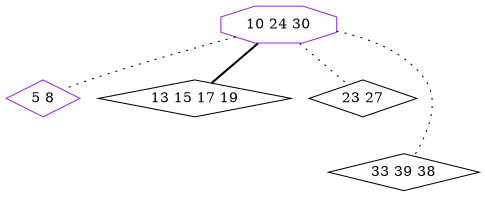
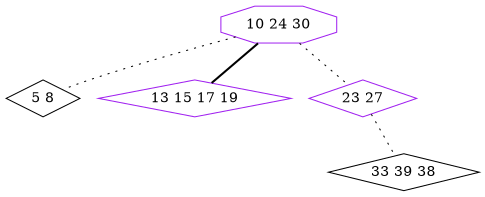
(418, 71) -> (383, 135)
(43, 98) -> (43, 98)
(195, 98) -> (195, 98)
(363, 98) -> (363, 98)
